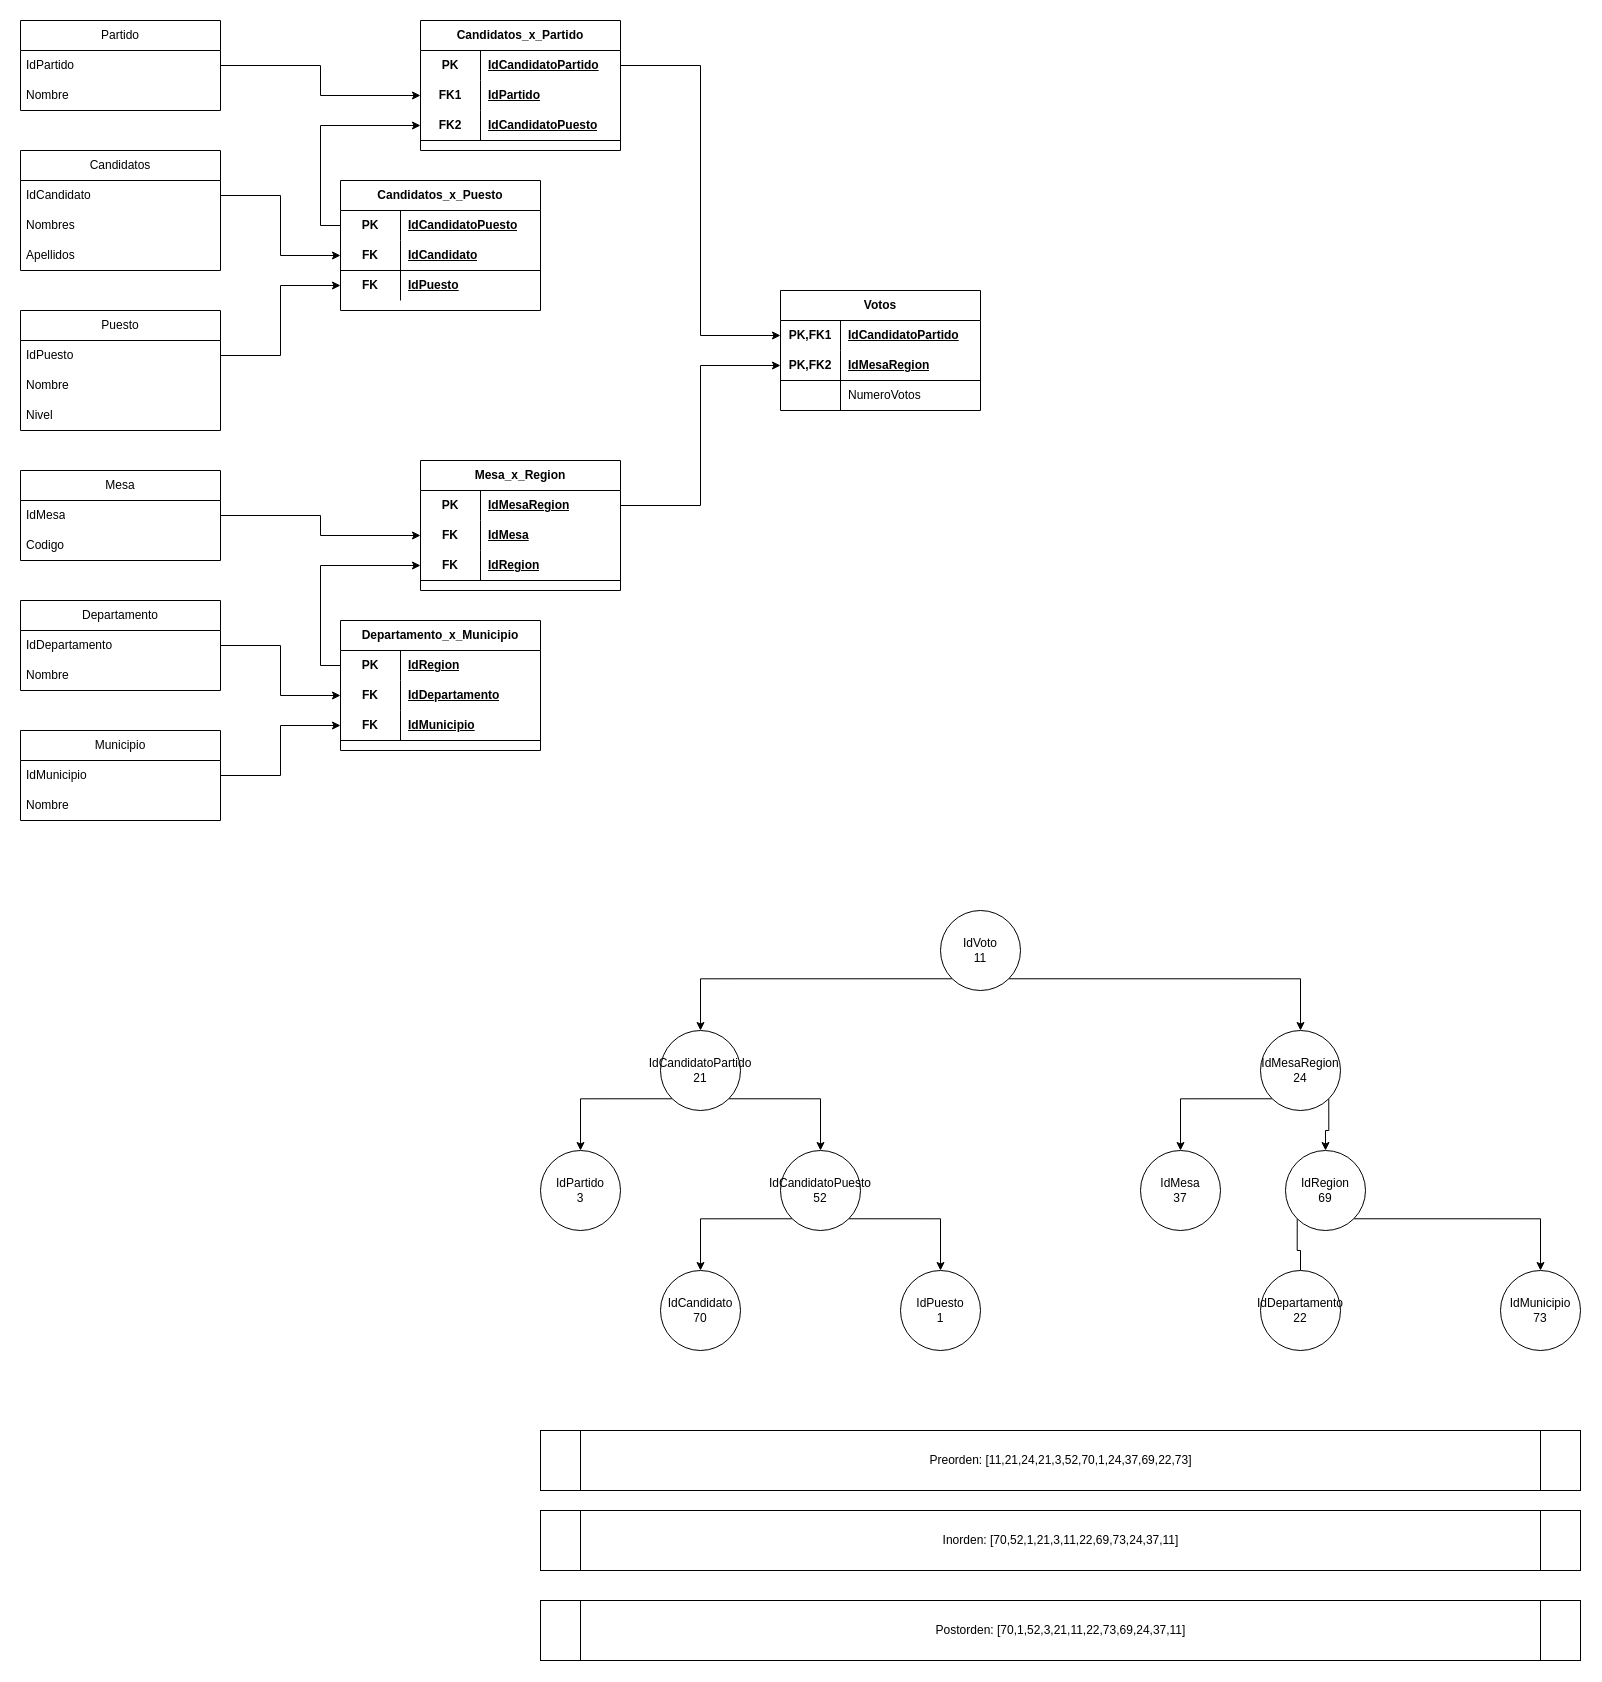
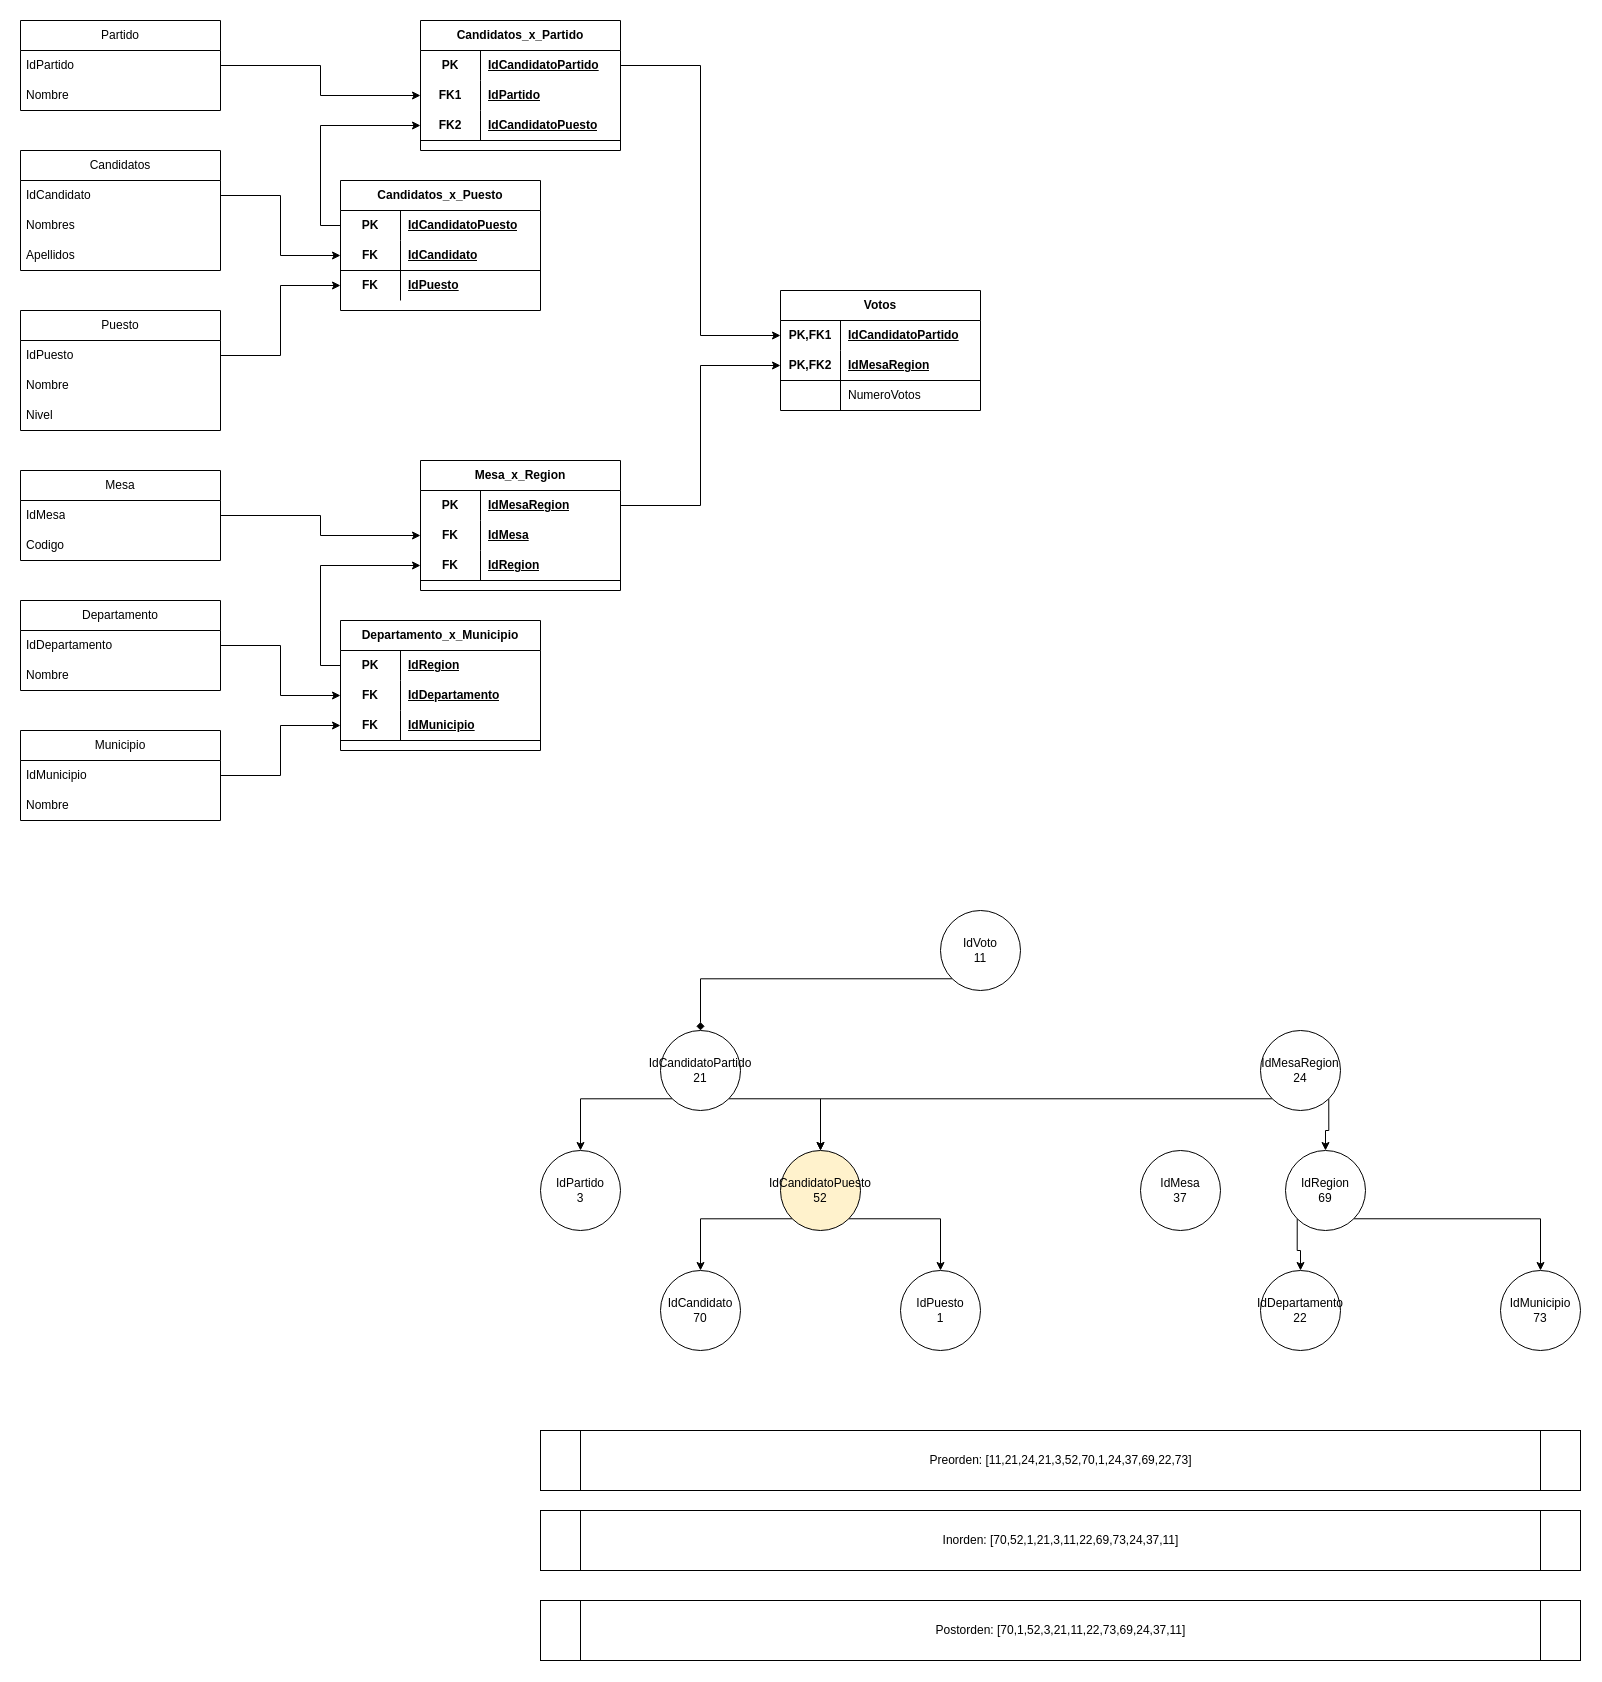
(1177, 979) -> none
(701, 1022) -> (701, 1022)
(1181, 1121) -> (1002, 1099)
(821, 1191) -> (821, 1191)
(1301, 1265) -> (1301, 1262)
